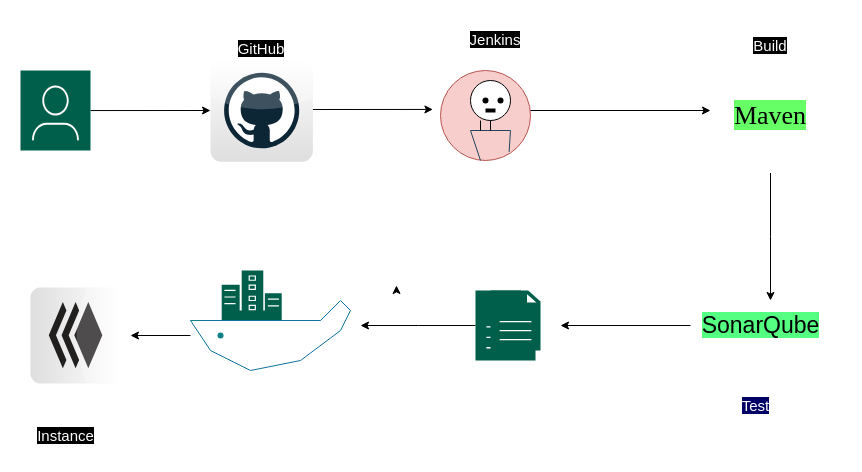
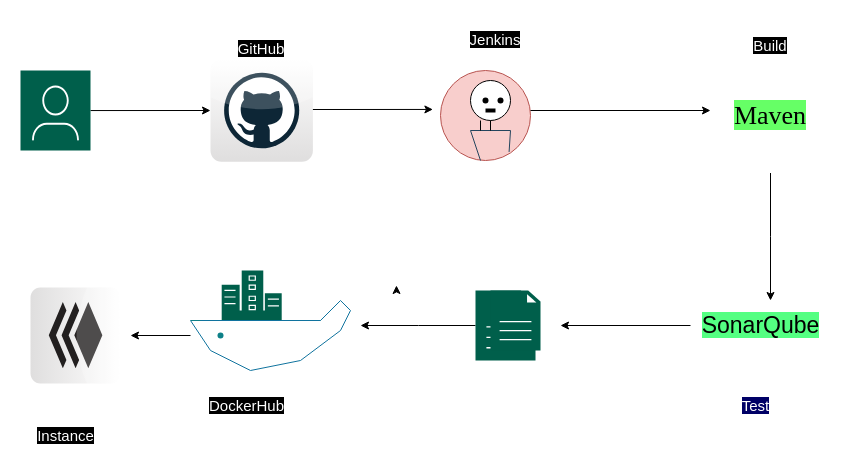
none -> (247, 406)
